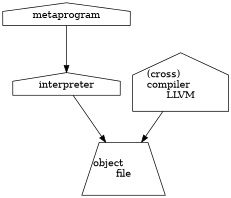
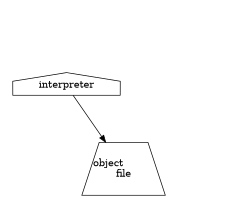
(67, 15) -> none
(181, 85) -> none
